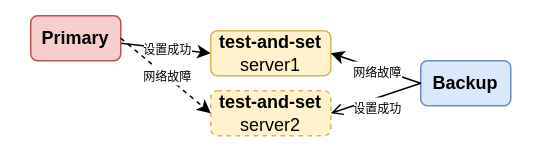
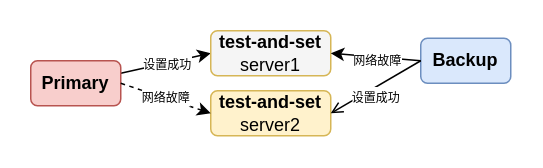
(76, 38) -> (76, 83)
(271, 53) -> (271, 53)
(466, 83) -> (466, 61)
(271, 113) -> (271, 113)
